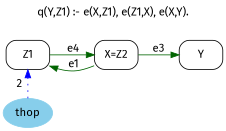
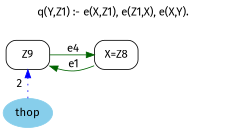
(28, 55) -> (28, 55)
(116, 55) -> (116, 55)
(201, 55) -> none
